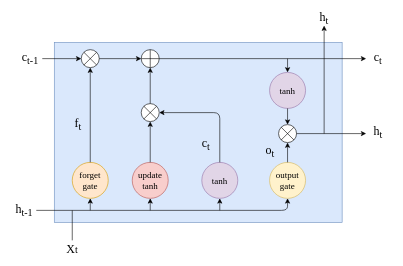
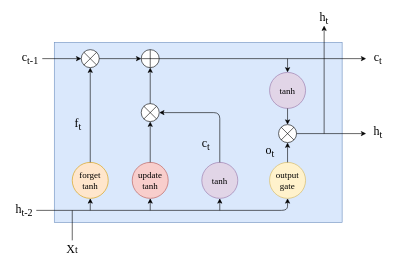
(90, 180) -> (90, 180)
(24, 210) -> (24, 210)
